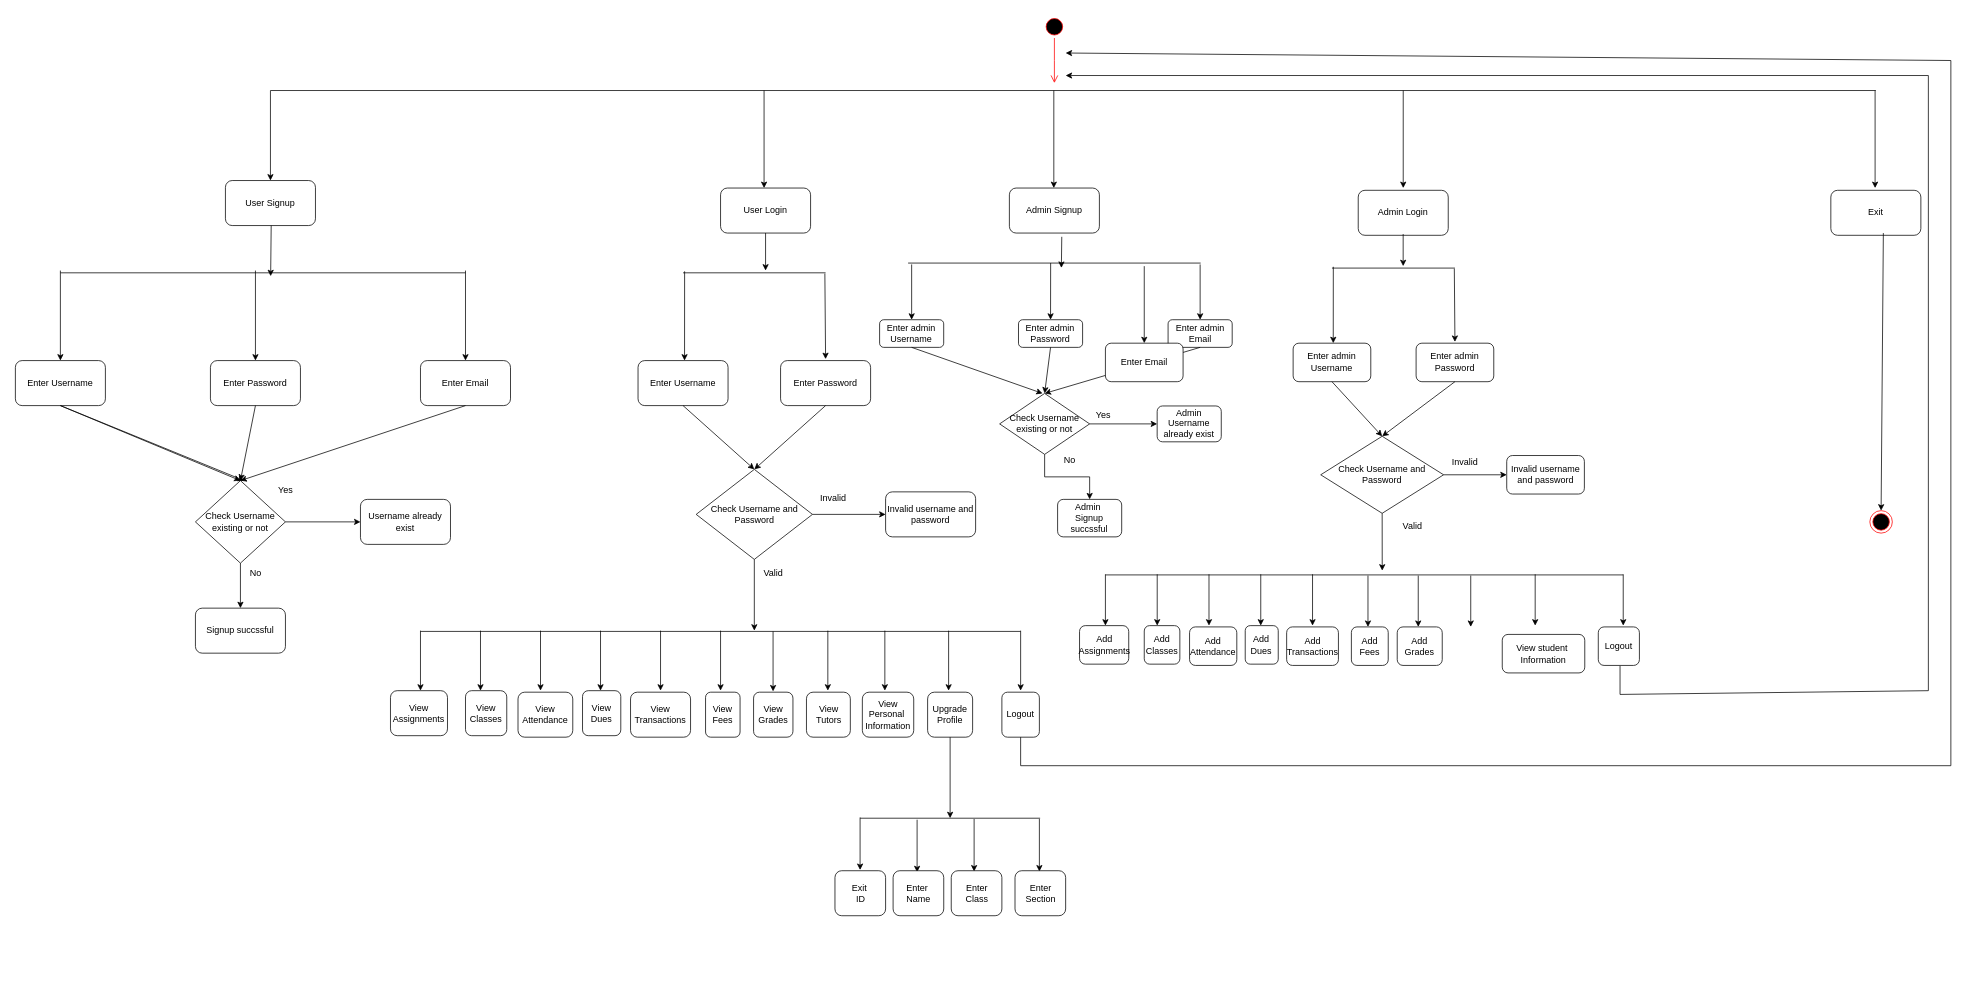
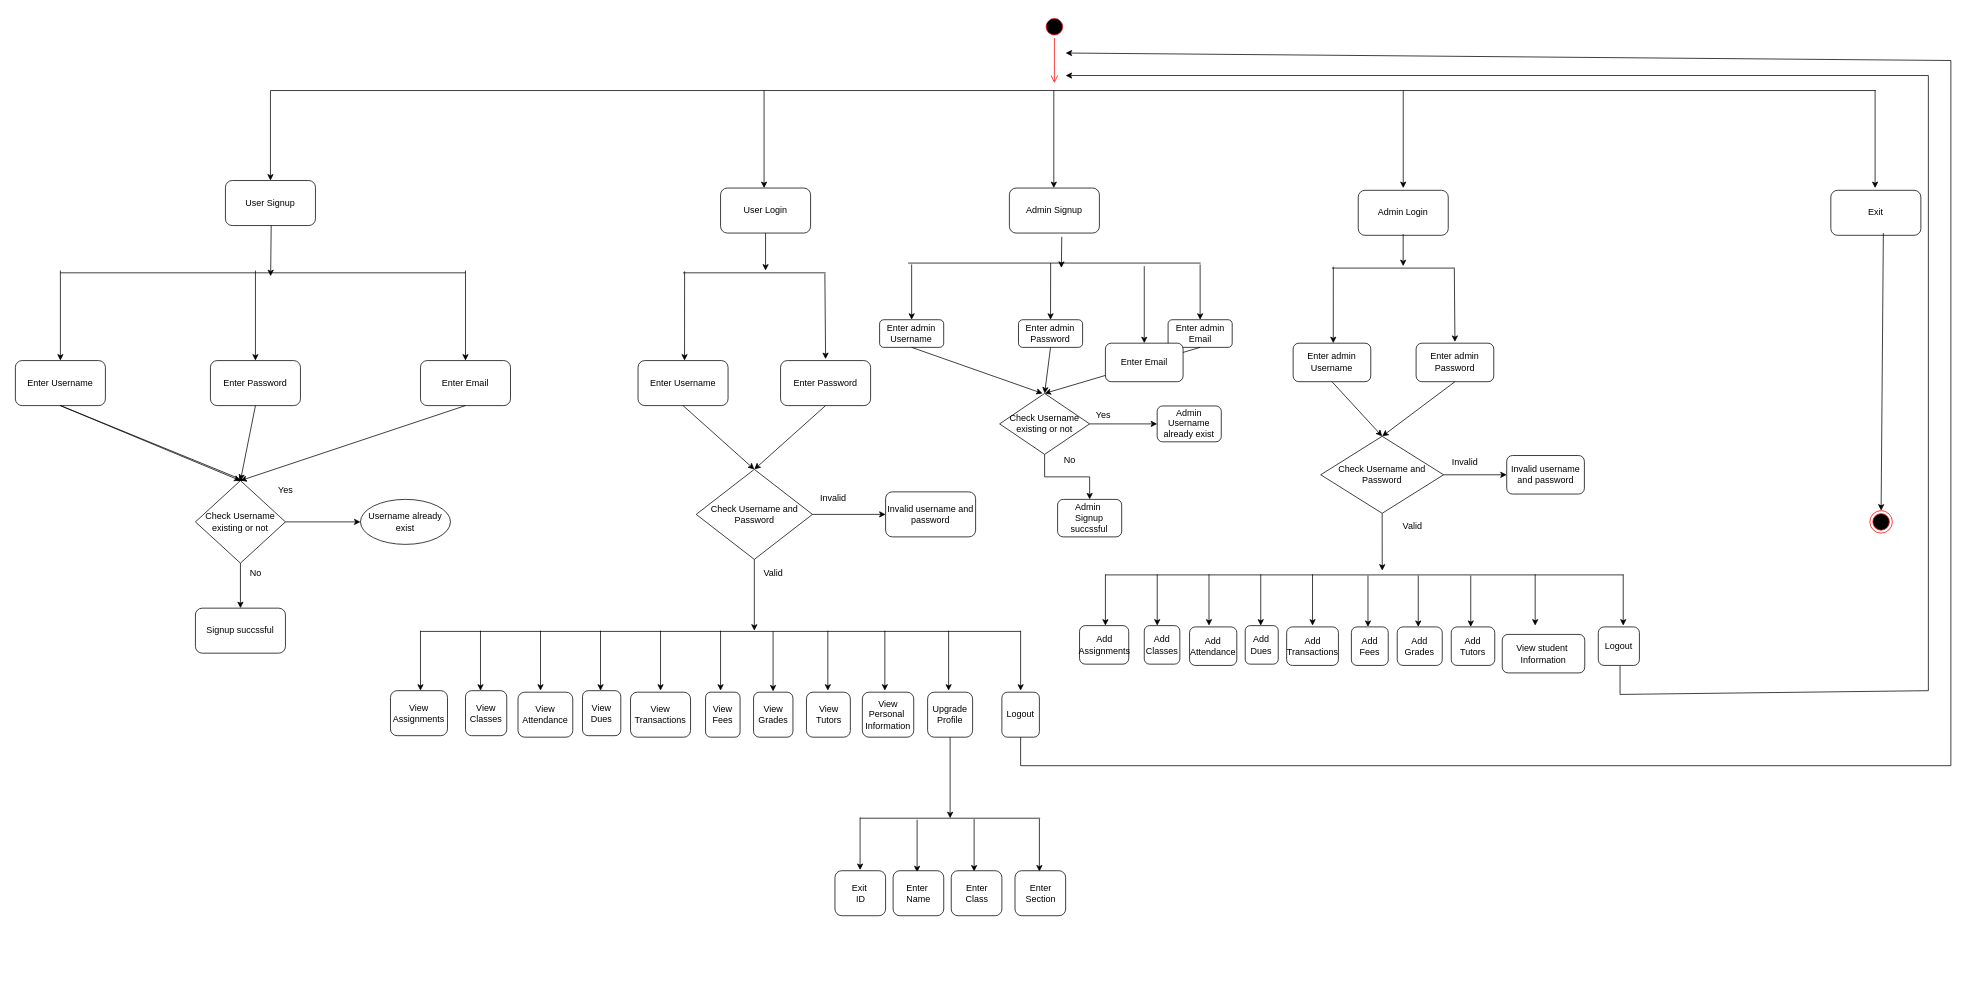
(405, 522) -> (405, 522)
none -> (1473, 646)
